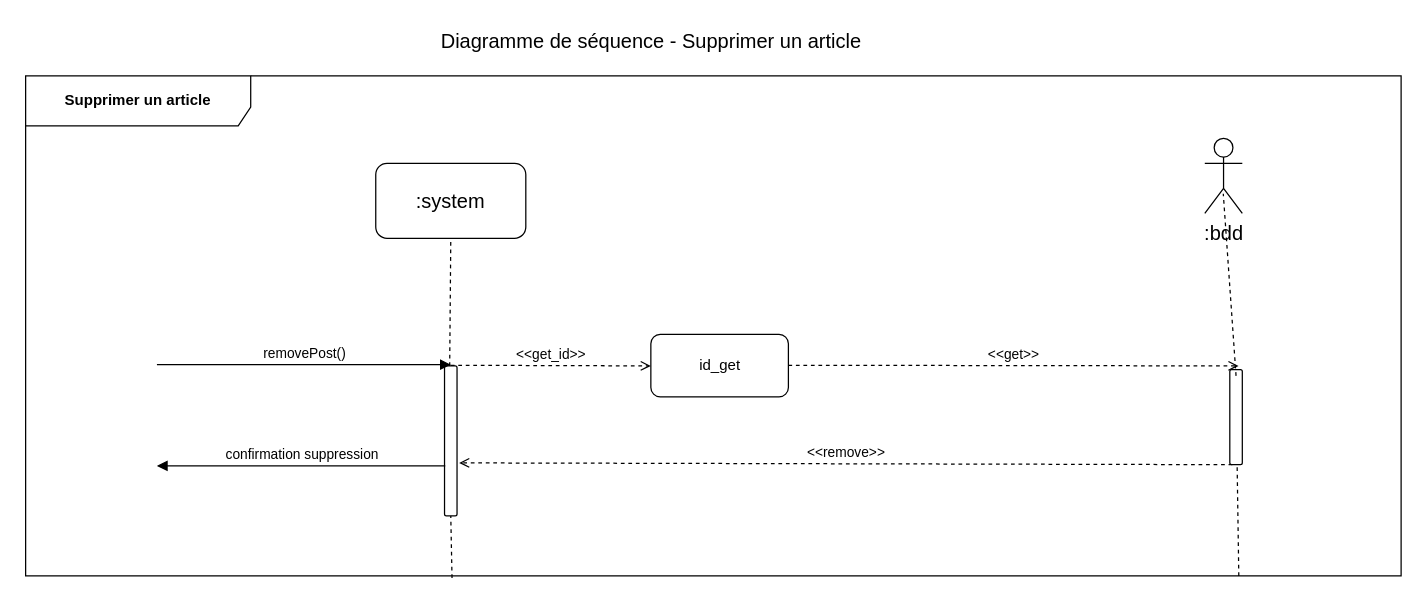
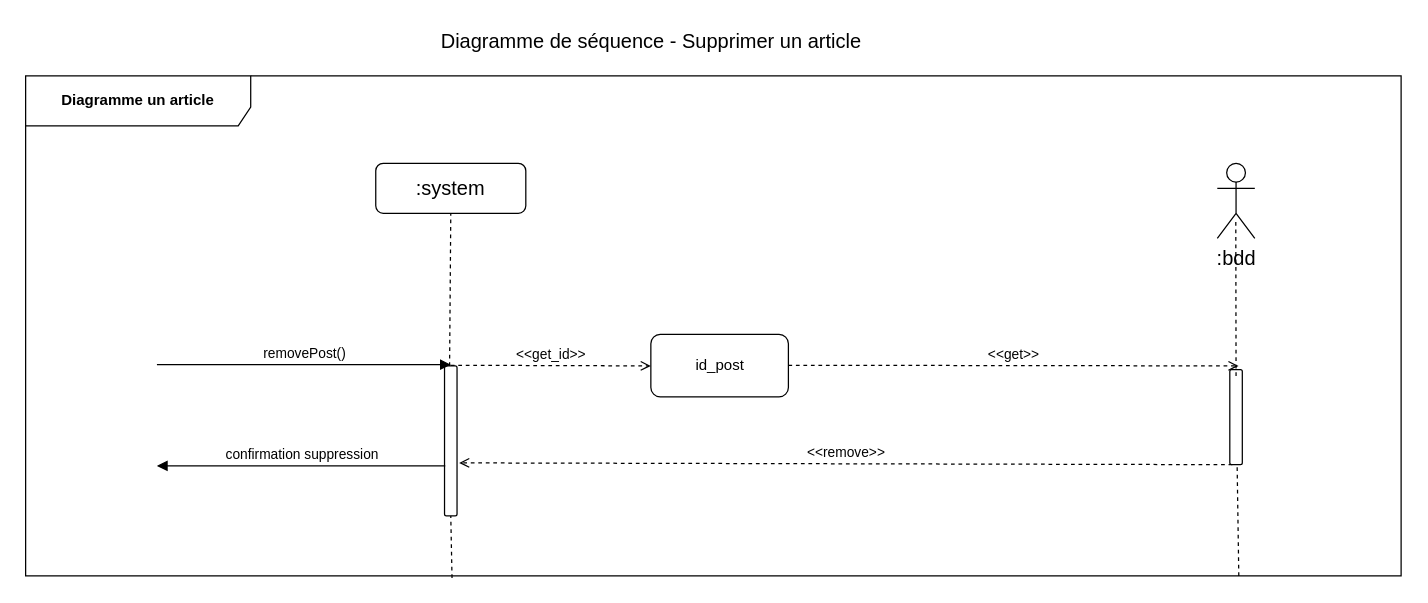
(138, 101) -> (138, 101)
(1223, 176) -> (1236, 201)
(451, 201) -> (451, 188)
(720, 366) -> (720, 366)
